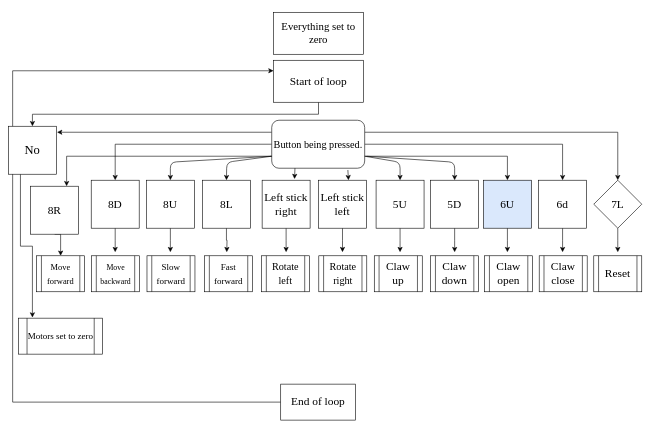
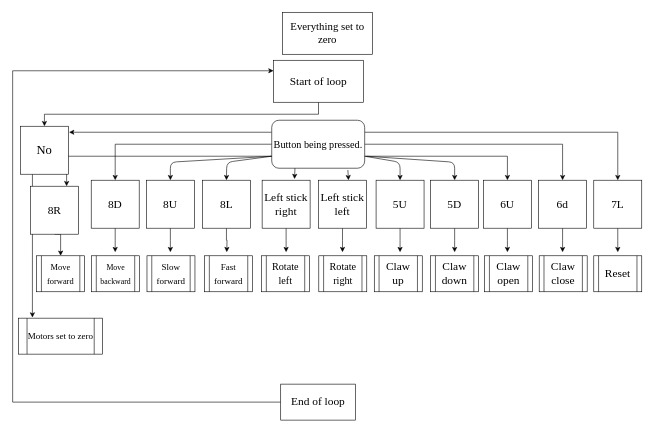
(318, 33) -> (327, 33)
(32, 150) -> (44, 150)
(507, 204) -> (507, 204)
(618, 204) -> (618, 204)
